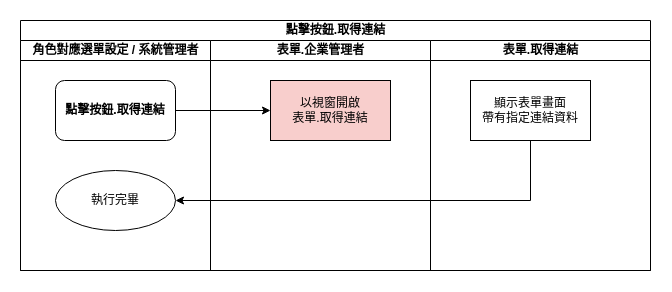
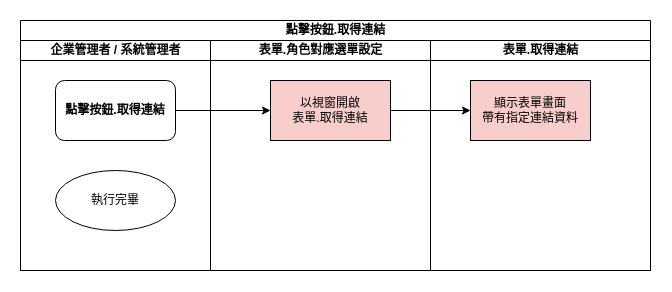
(116, 51) -> (116, 51)
(321, 51) -> (321, 51)
none -> (427, 111)
(531, 111) -> (531, 111)
(386, 201) -> none
